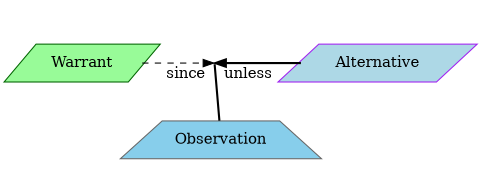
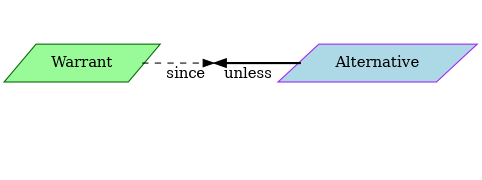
(221, 140) -> none
